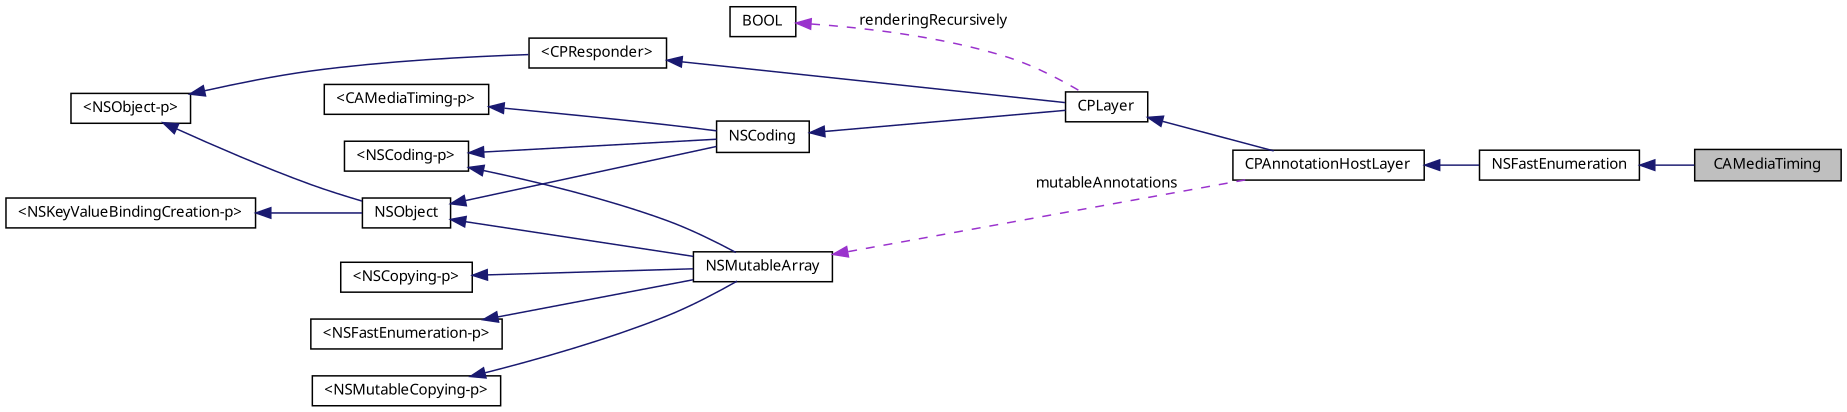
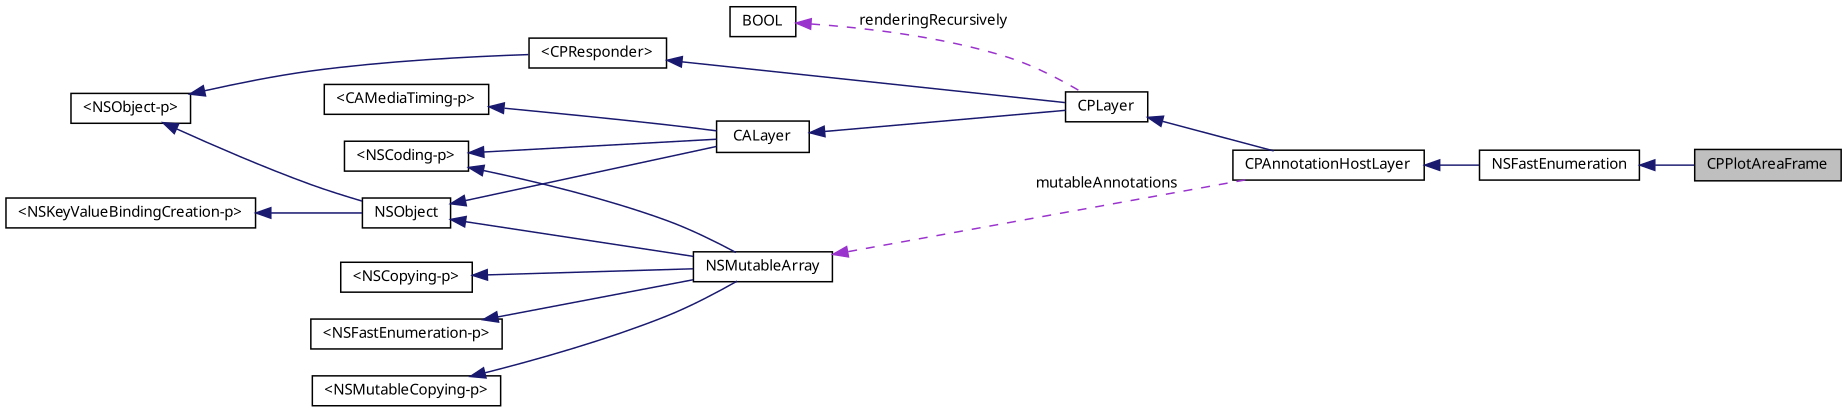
(763, 137) -> (763, 137)
(1768, 165) -> (1768, 165)
